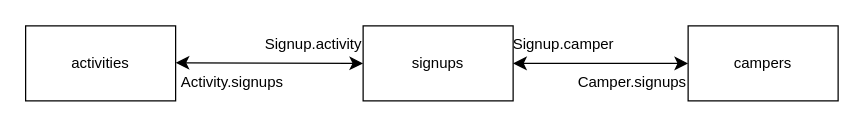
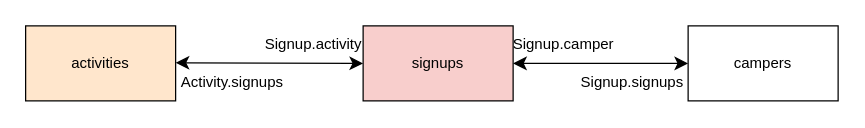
(101, 63) -> (101, 63)
(438, 63) -> (438, 63)
(633, 82) -> (633, 82)
